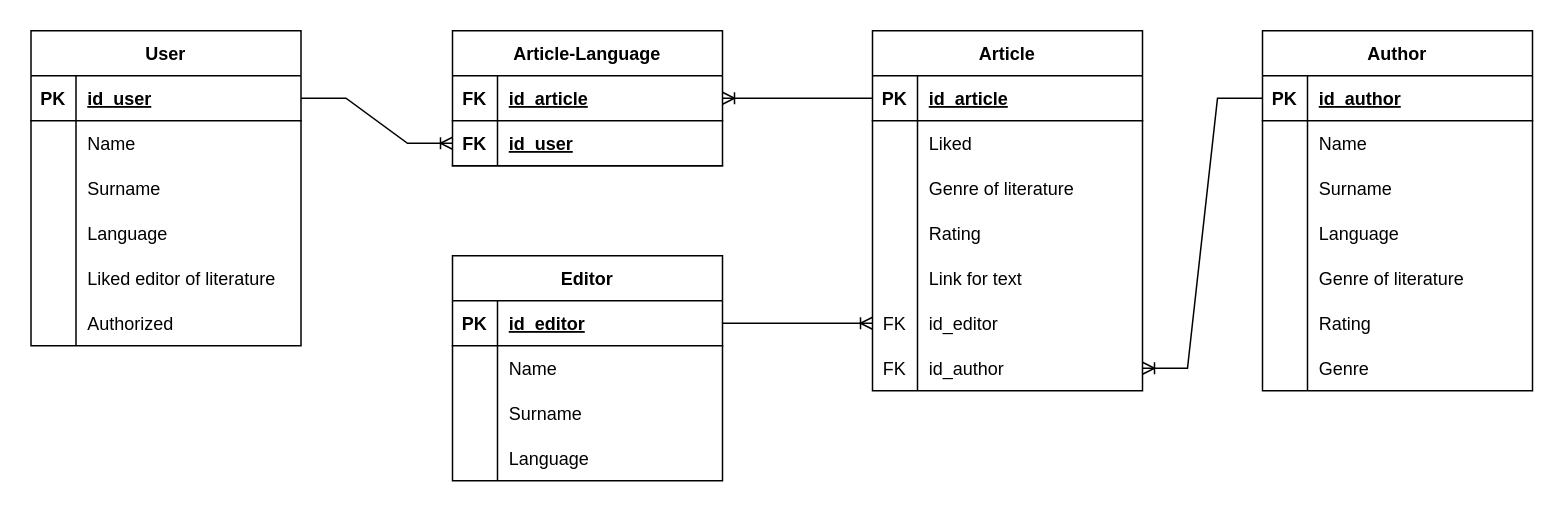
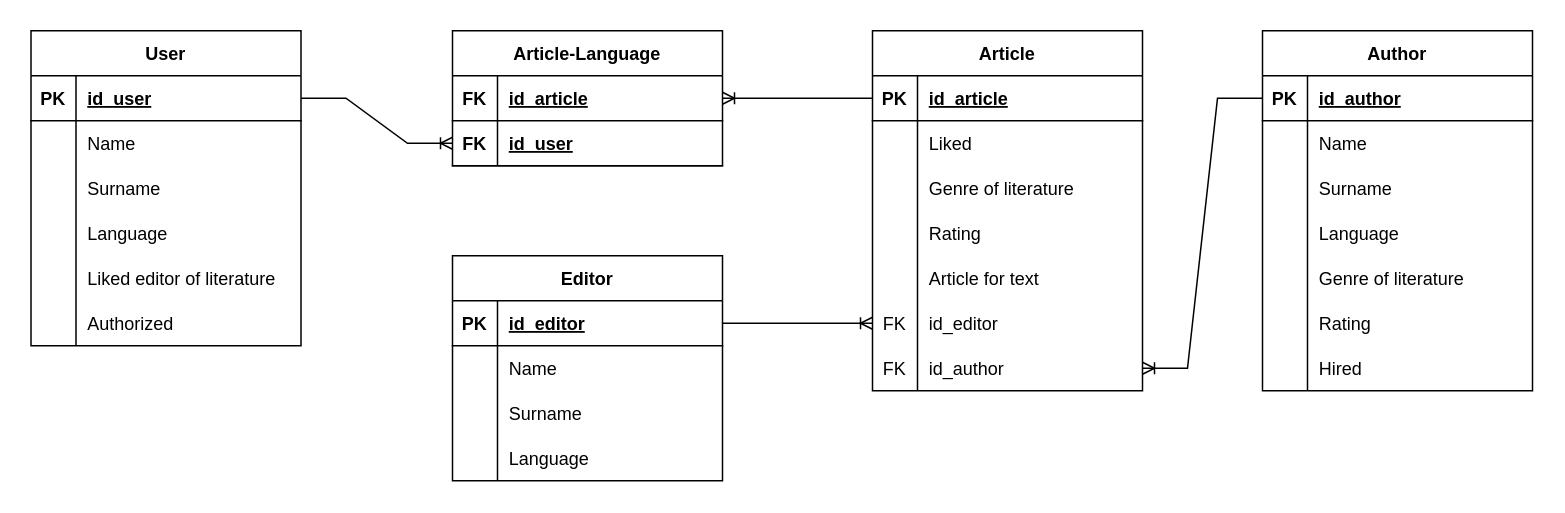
(987, 279) -> (1000, 279)
(1344, 369) -> (1341, 369)
